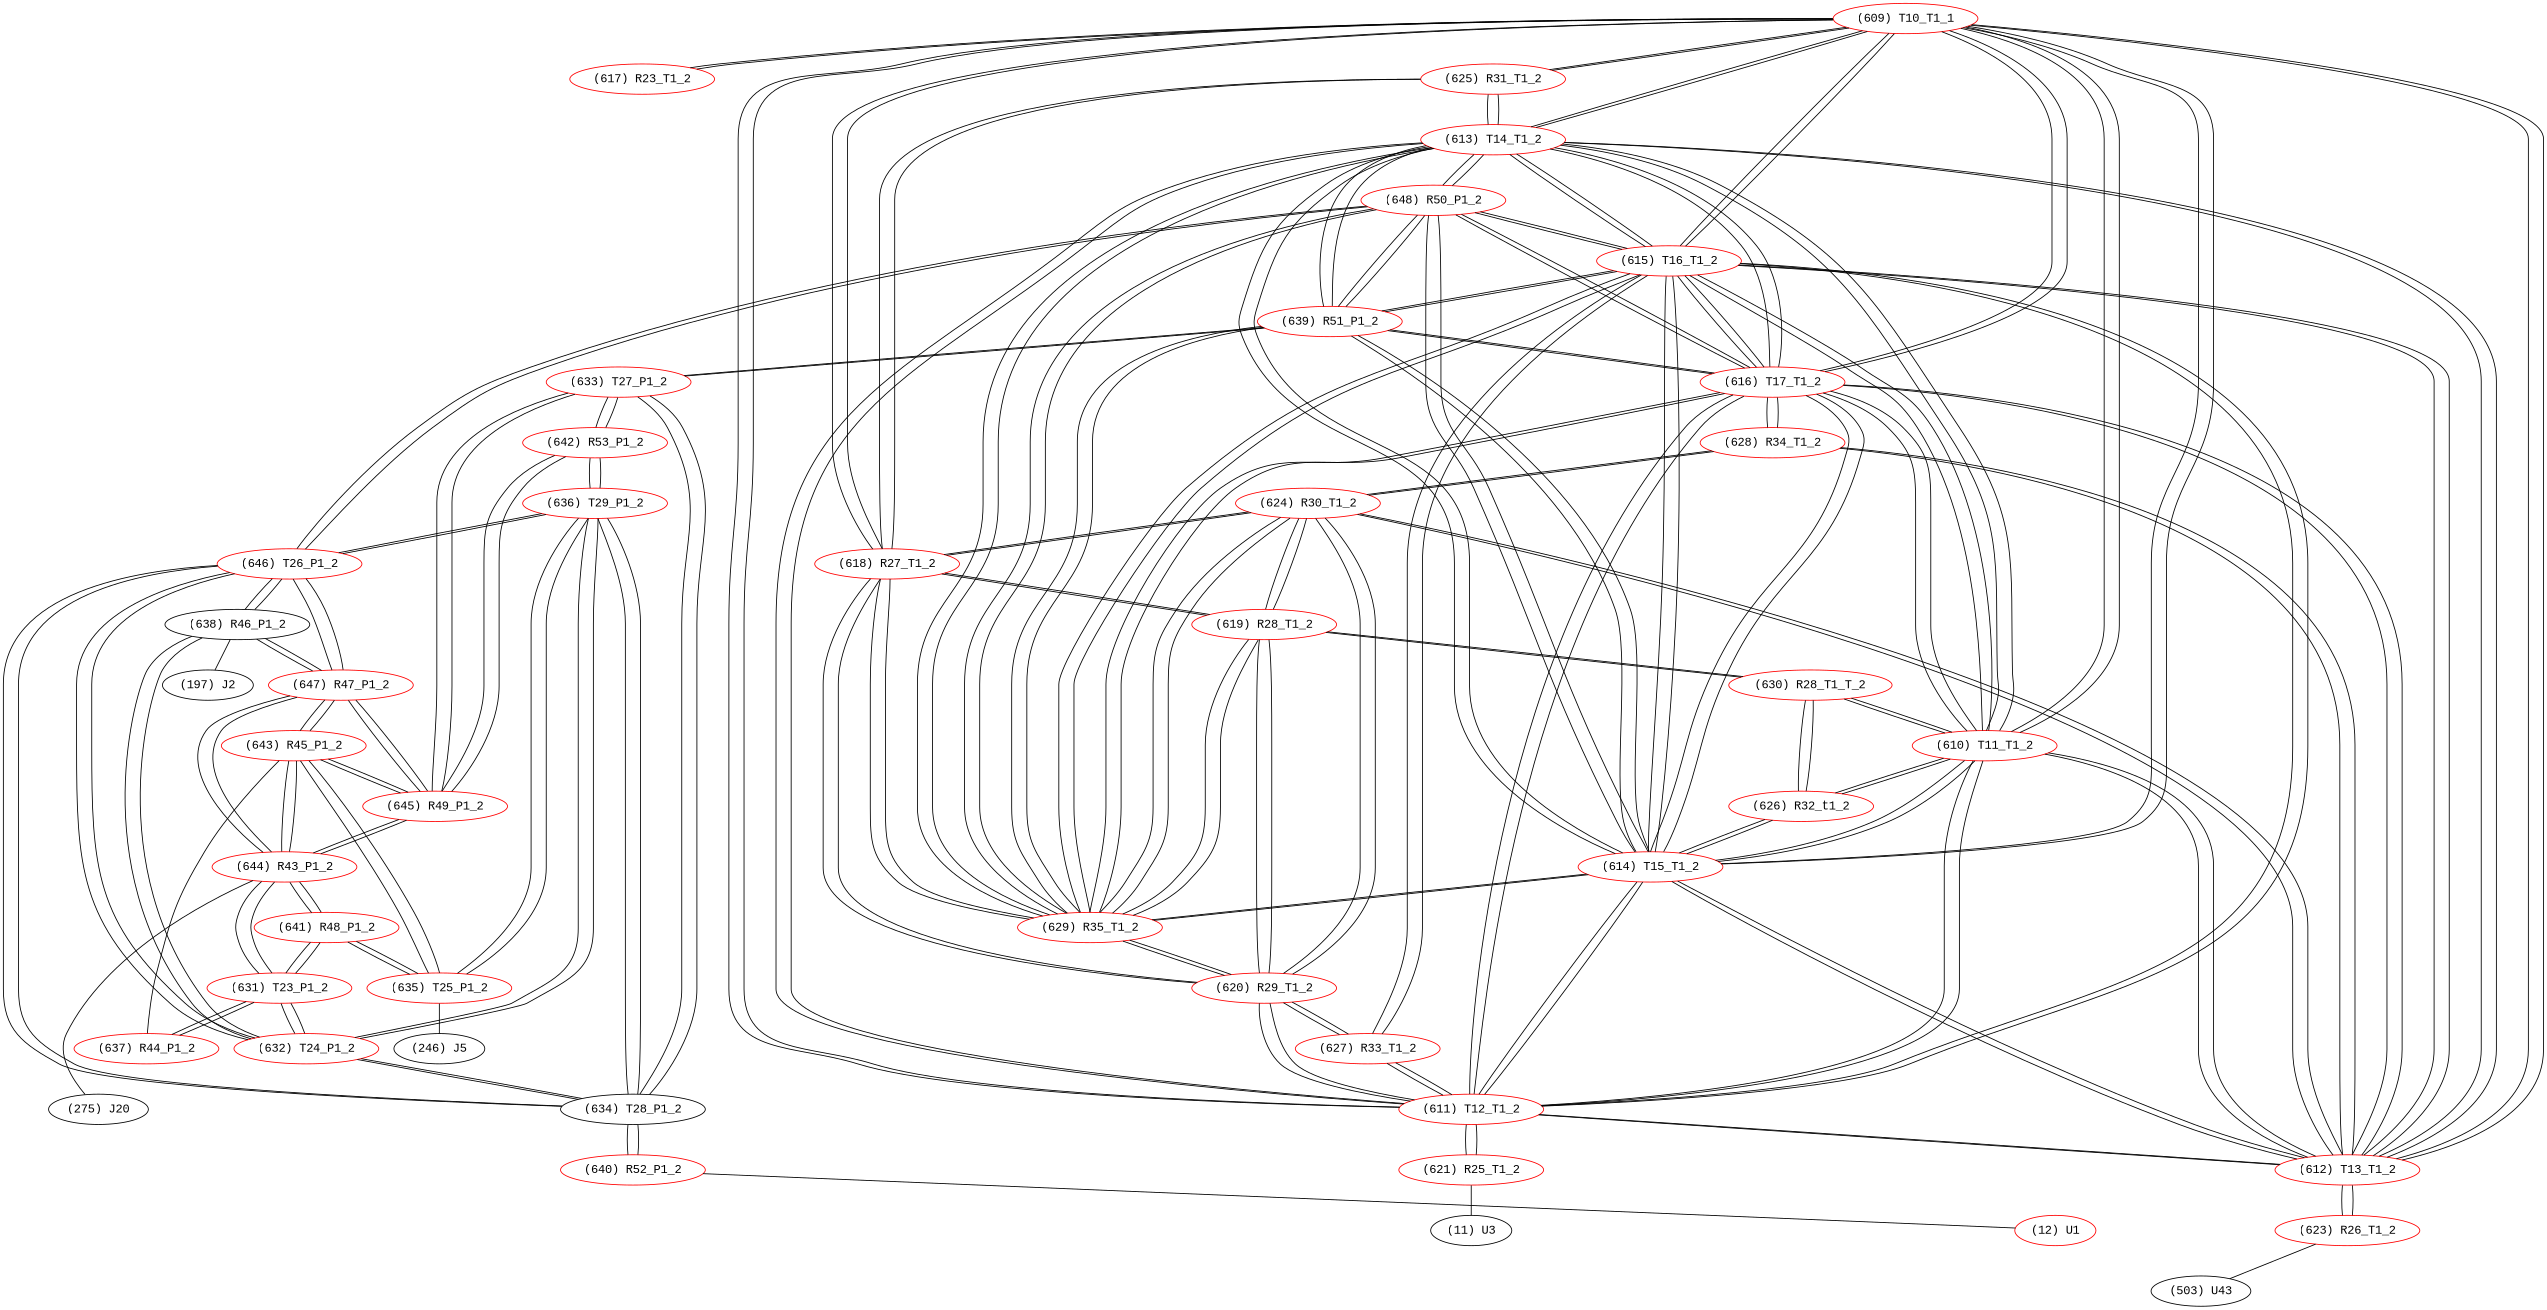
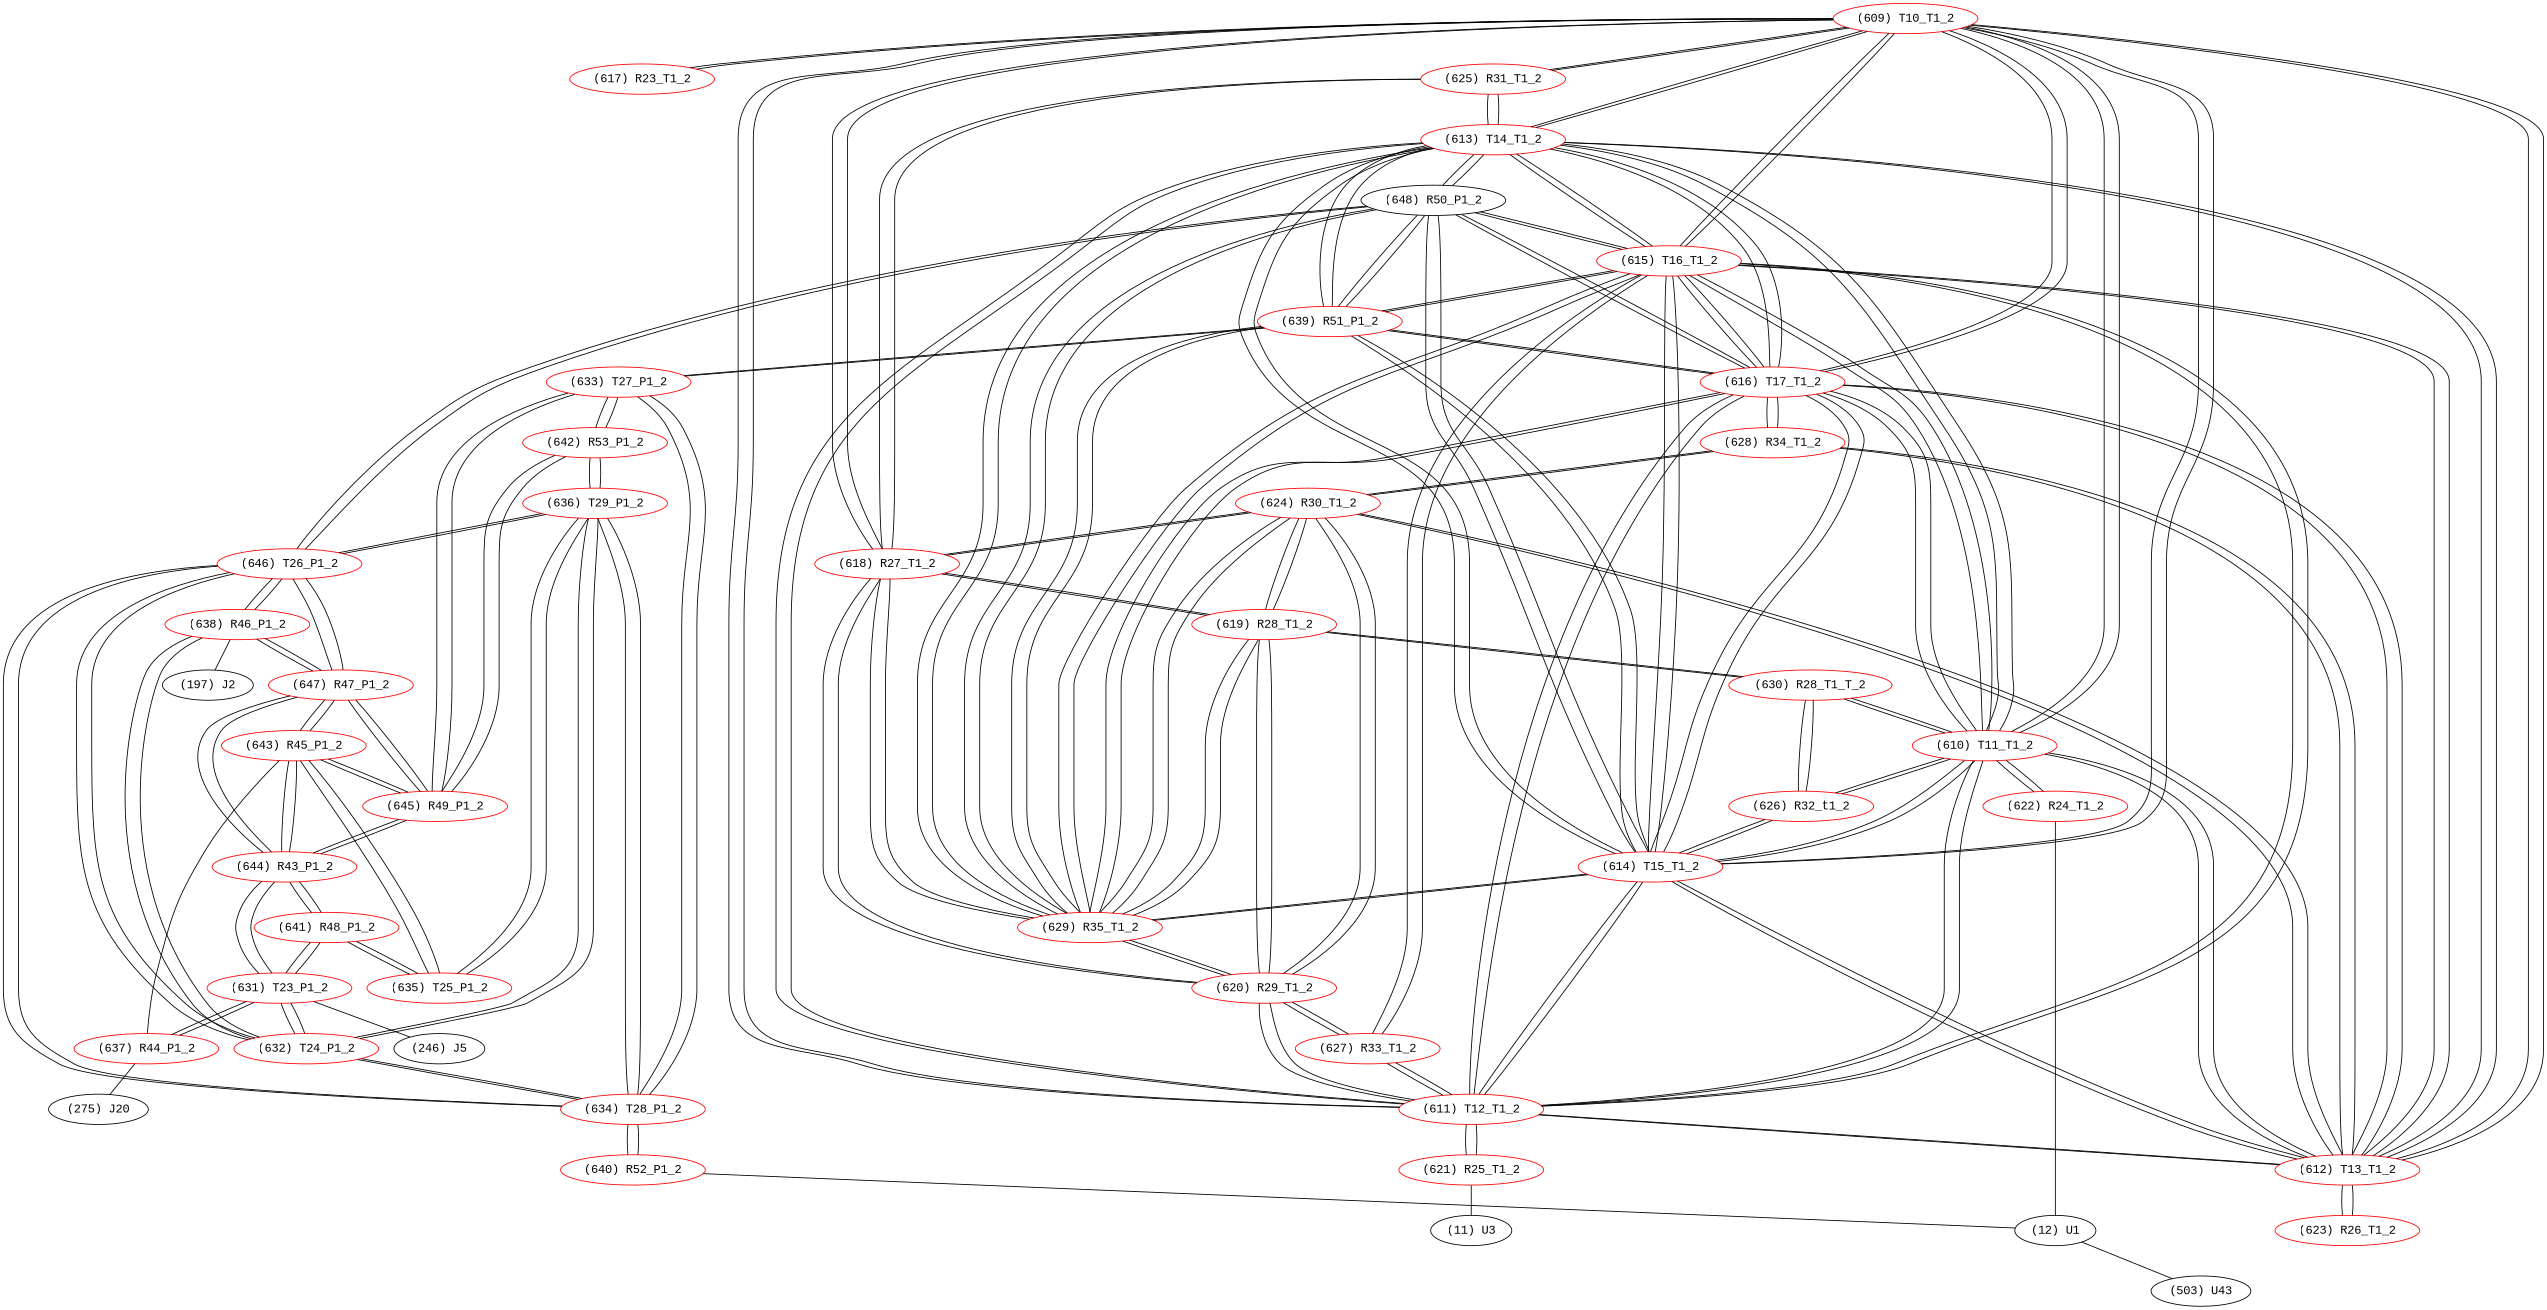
(1906, 19) -> (1906, 19)
(1433, 200) -> (1433, 200)
(237, 625) -> (237, 625)
none -> (2055, 806)
(121, 964) -> (119, 1083)
(439, 1015) -> (362, 1019)
(633, 1109) -> (633, 1109)
(2055, 1231) -> (2055, 1231)
(2273, 1261) -> (2127, 1260)
